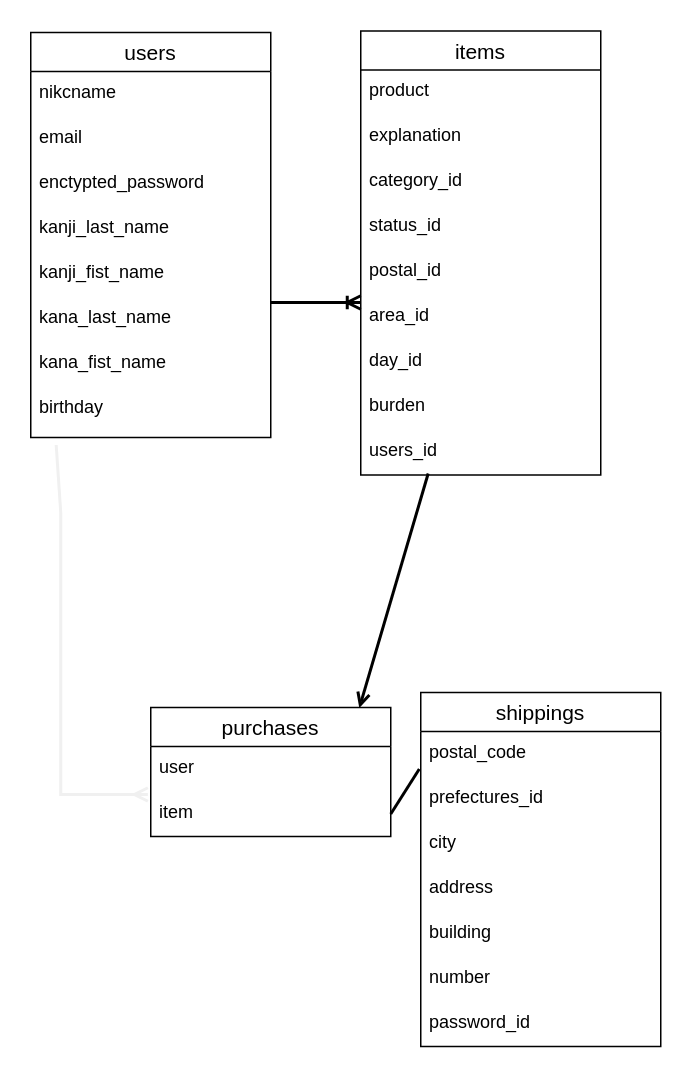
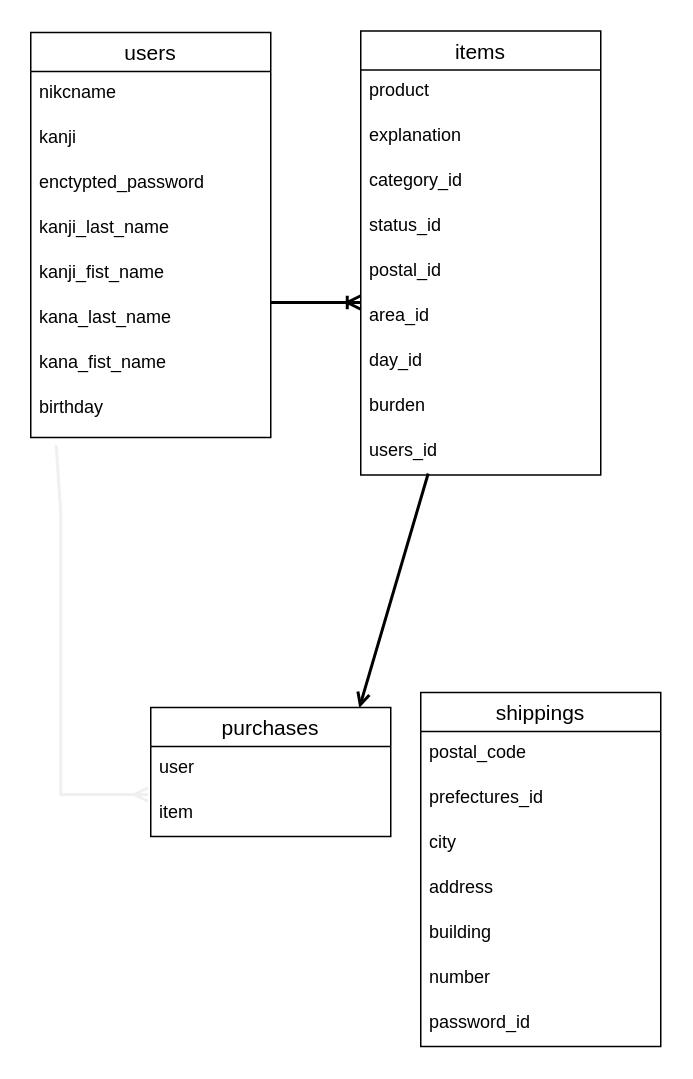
(60, 137) -> (62, 137)
(405, 791) -> none
